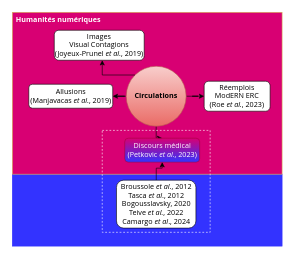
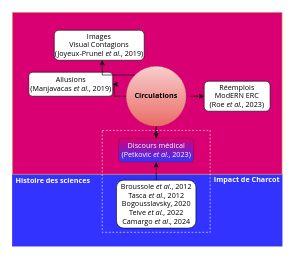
(59, 20) -> none
(71, 96) -> (71, 84)
(156, 96) -> (156, 96)
(197, 96) -> (197, 96)
(162, 150) -> (156, 150)
none -> (247, 180)
none -> (53, 182)
